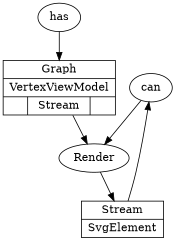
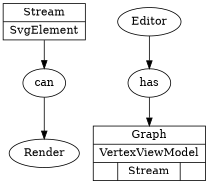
none -> (149, 22)
(78, 126) -> none
(106, 183) -> none
